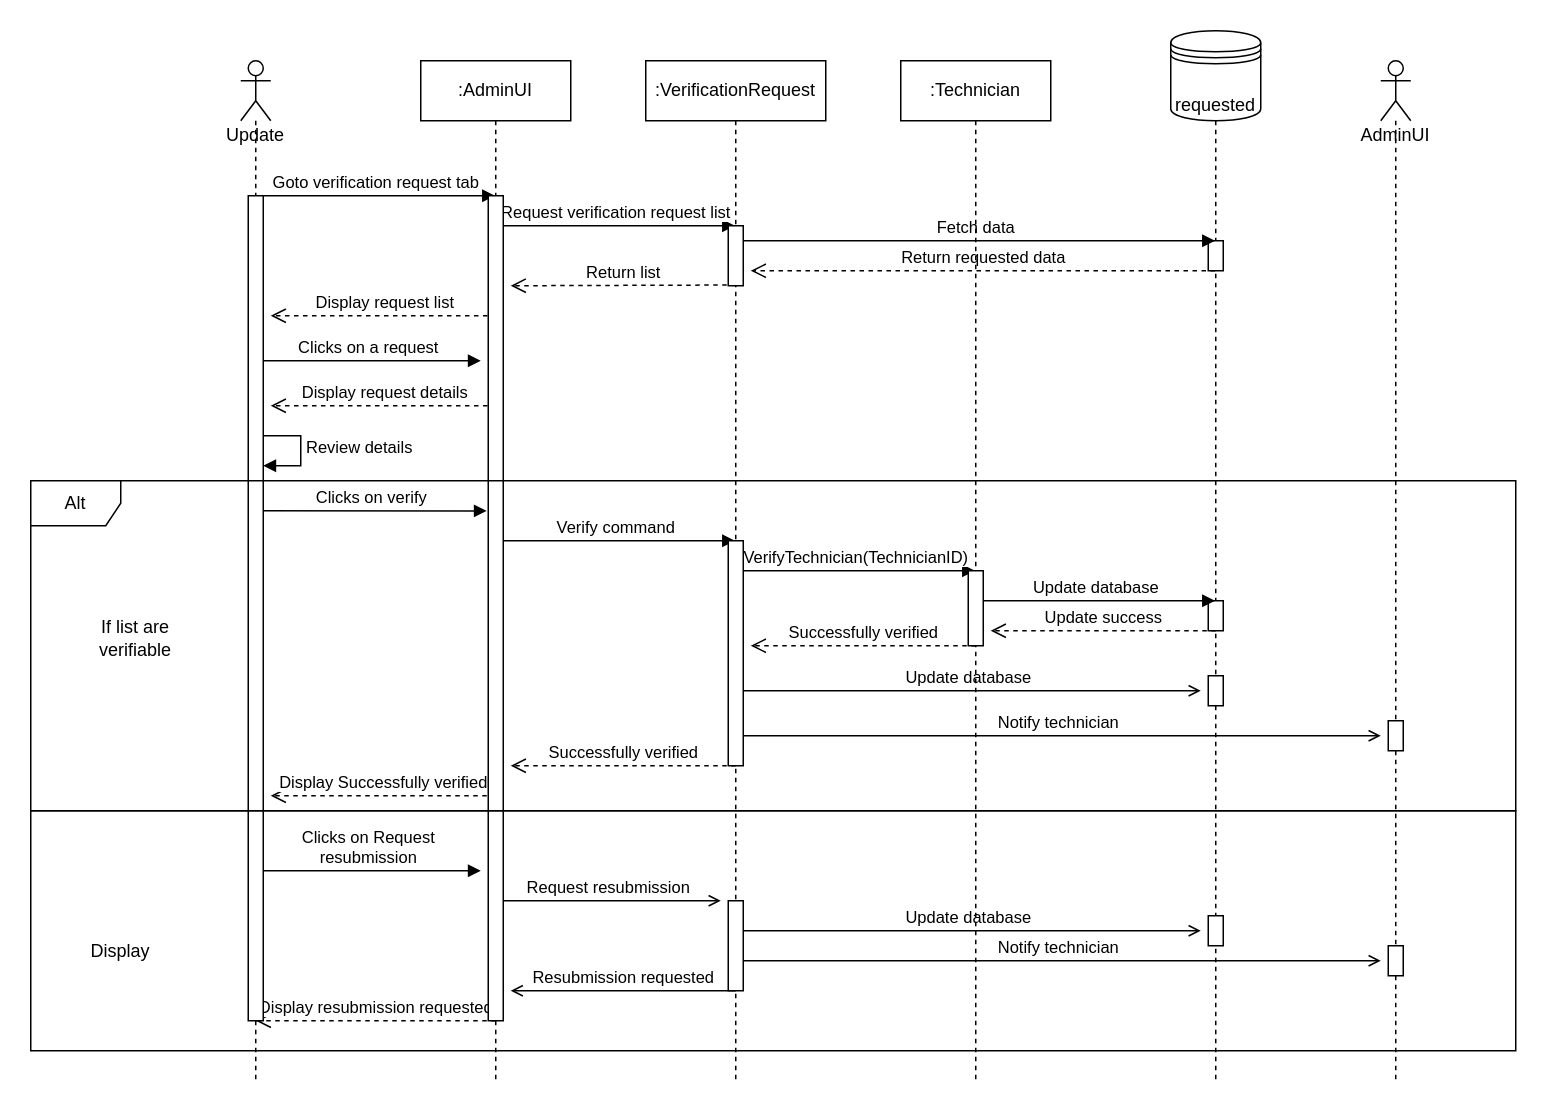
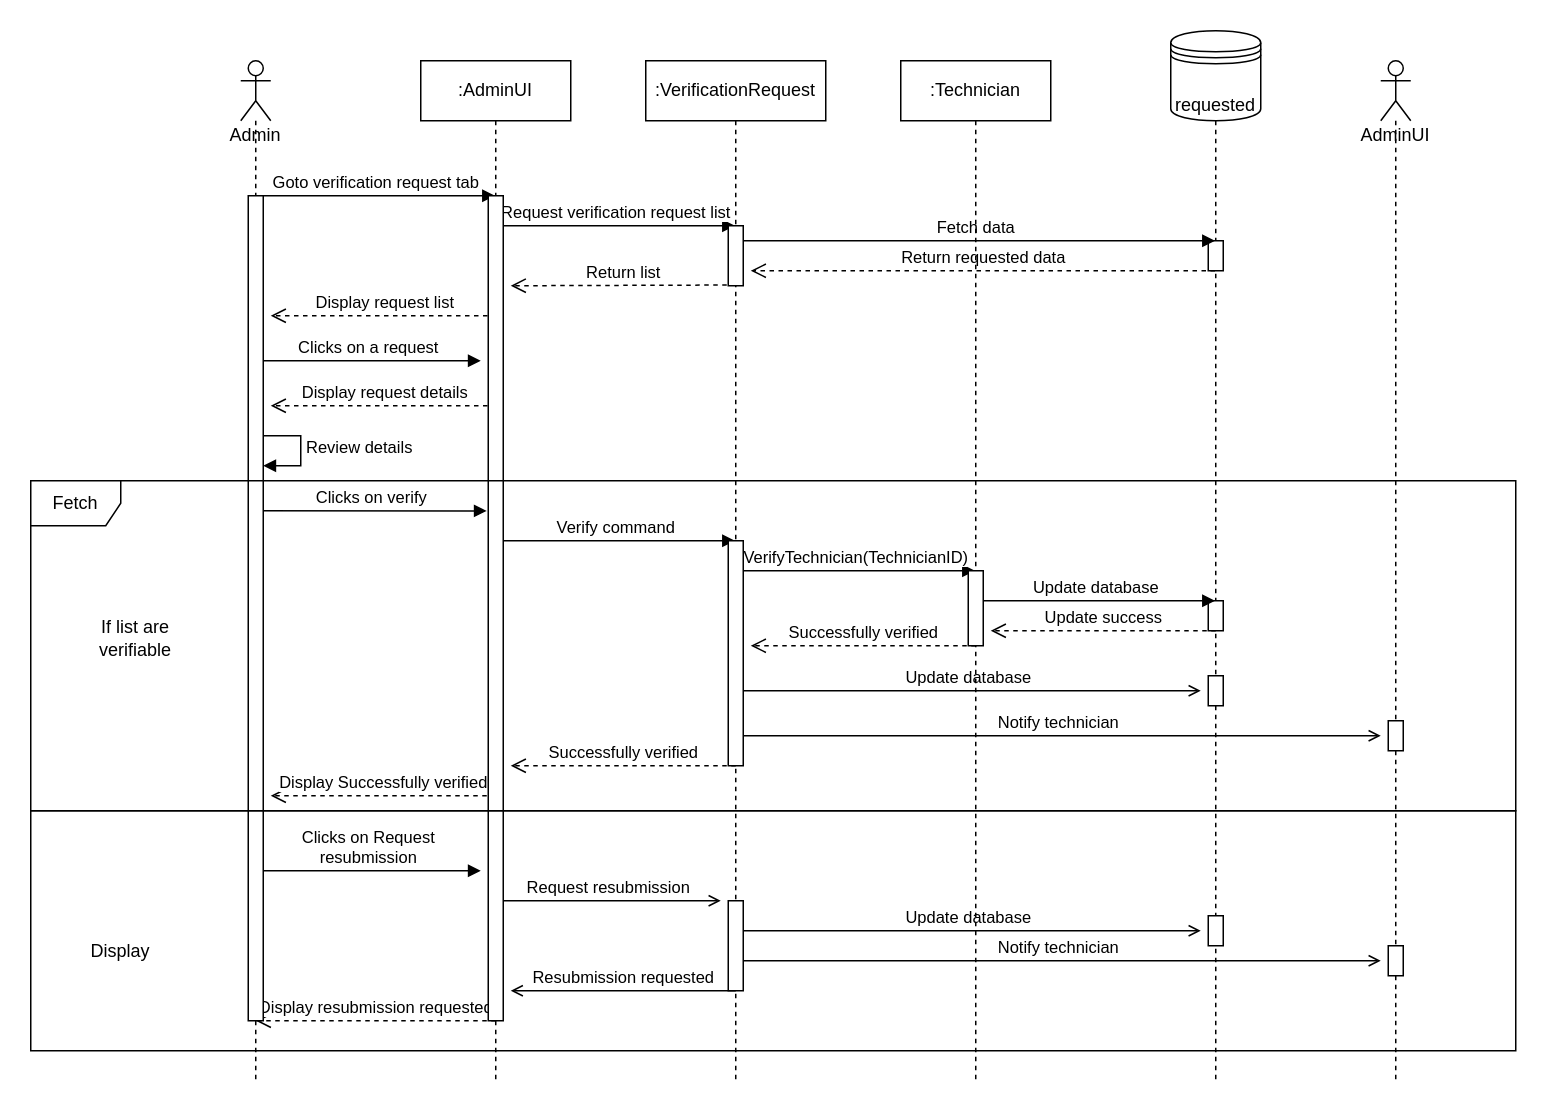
(256, 158) -> (256, 147)
(76, 503) -> (76, 503)
